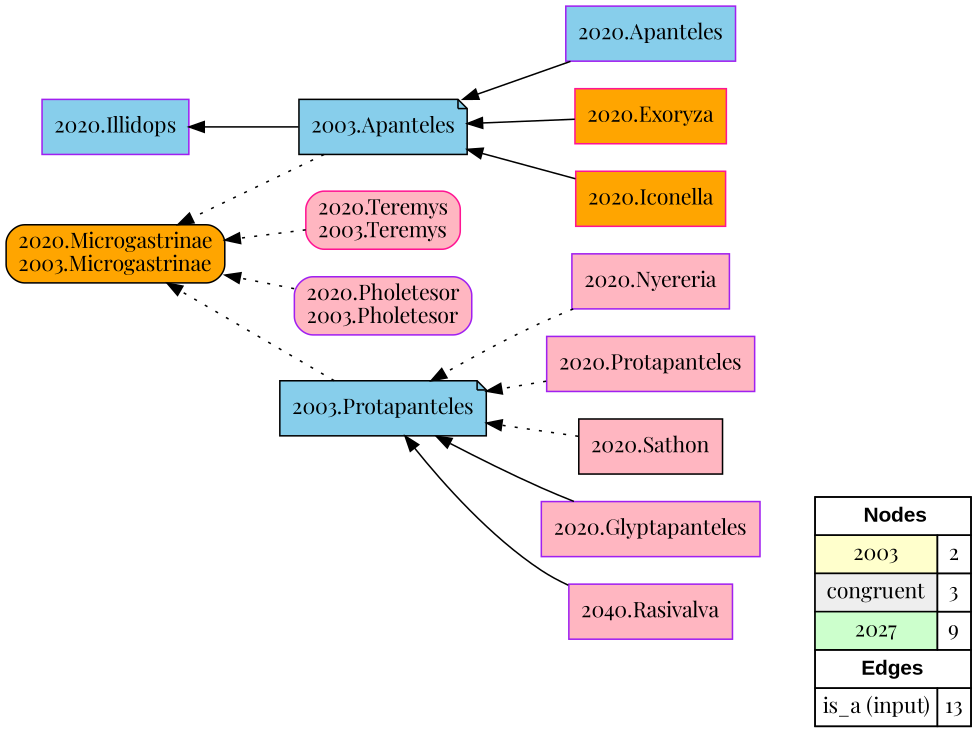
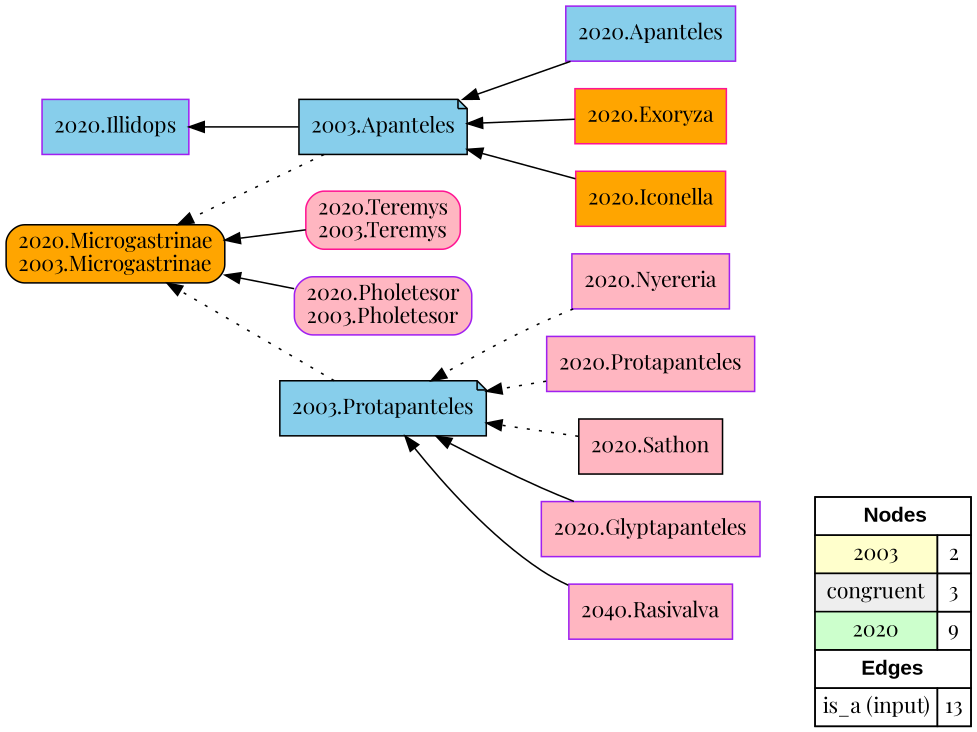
(273, 234) -> (273, 234)
(267, 283) -> (267, 283)
(876, 630) -> (876, 630)
